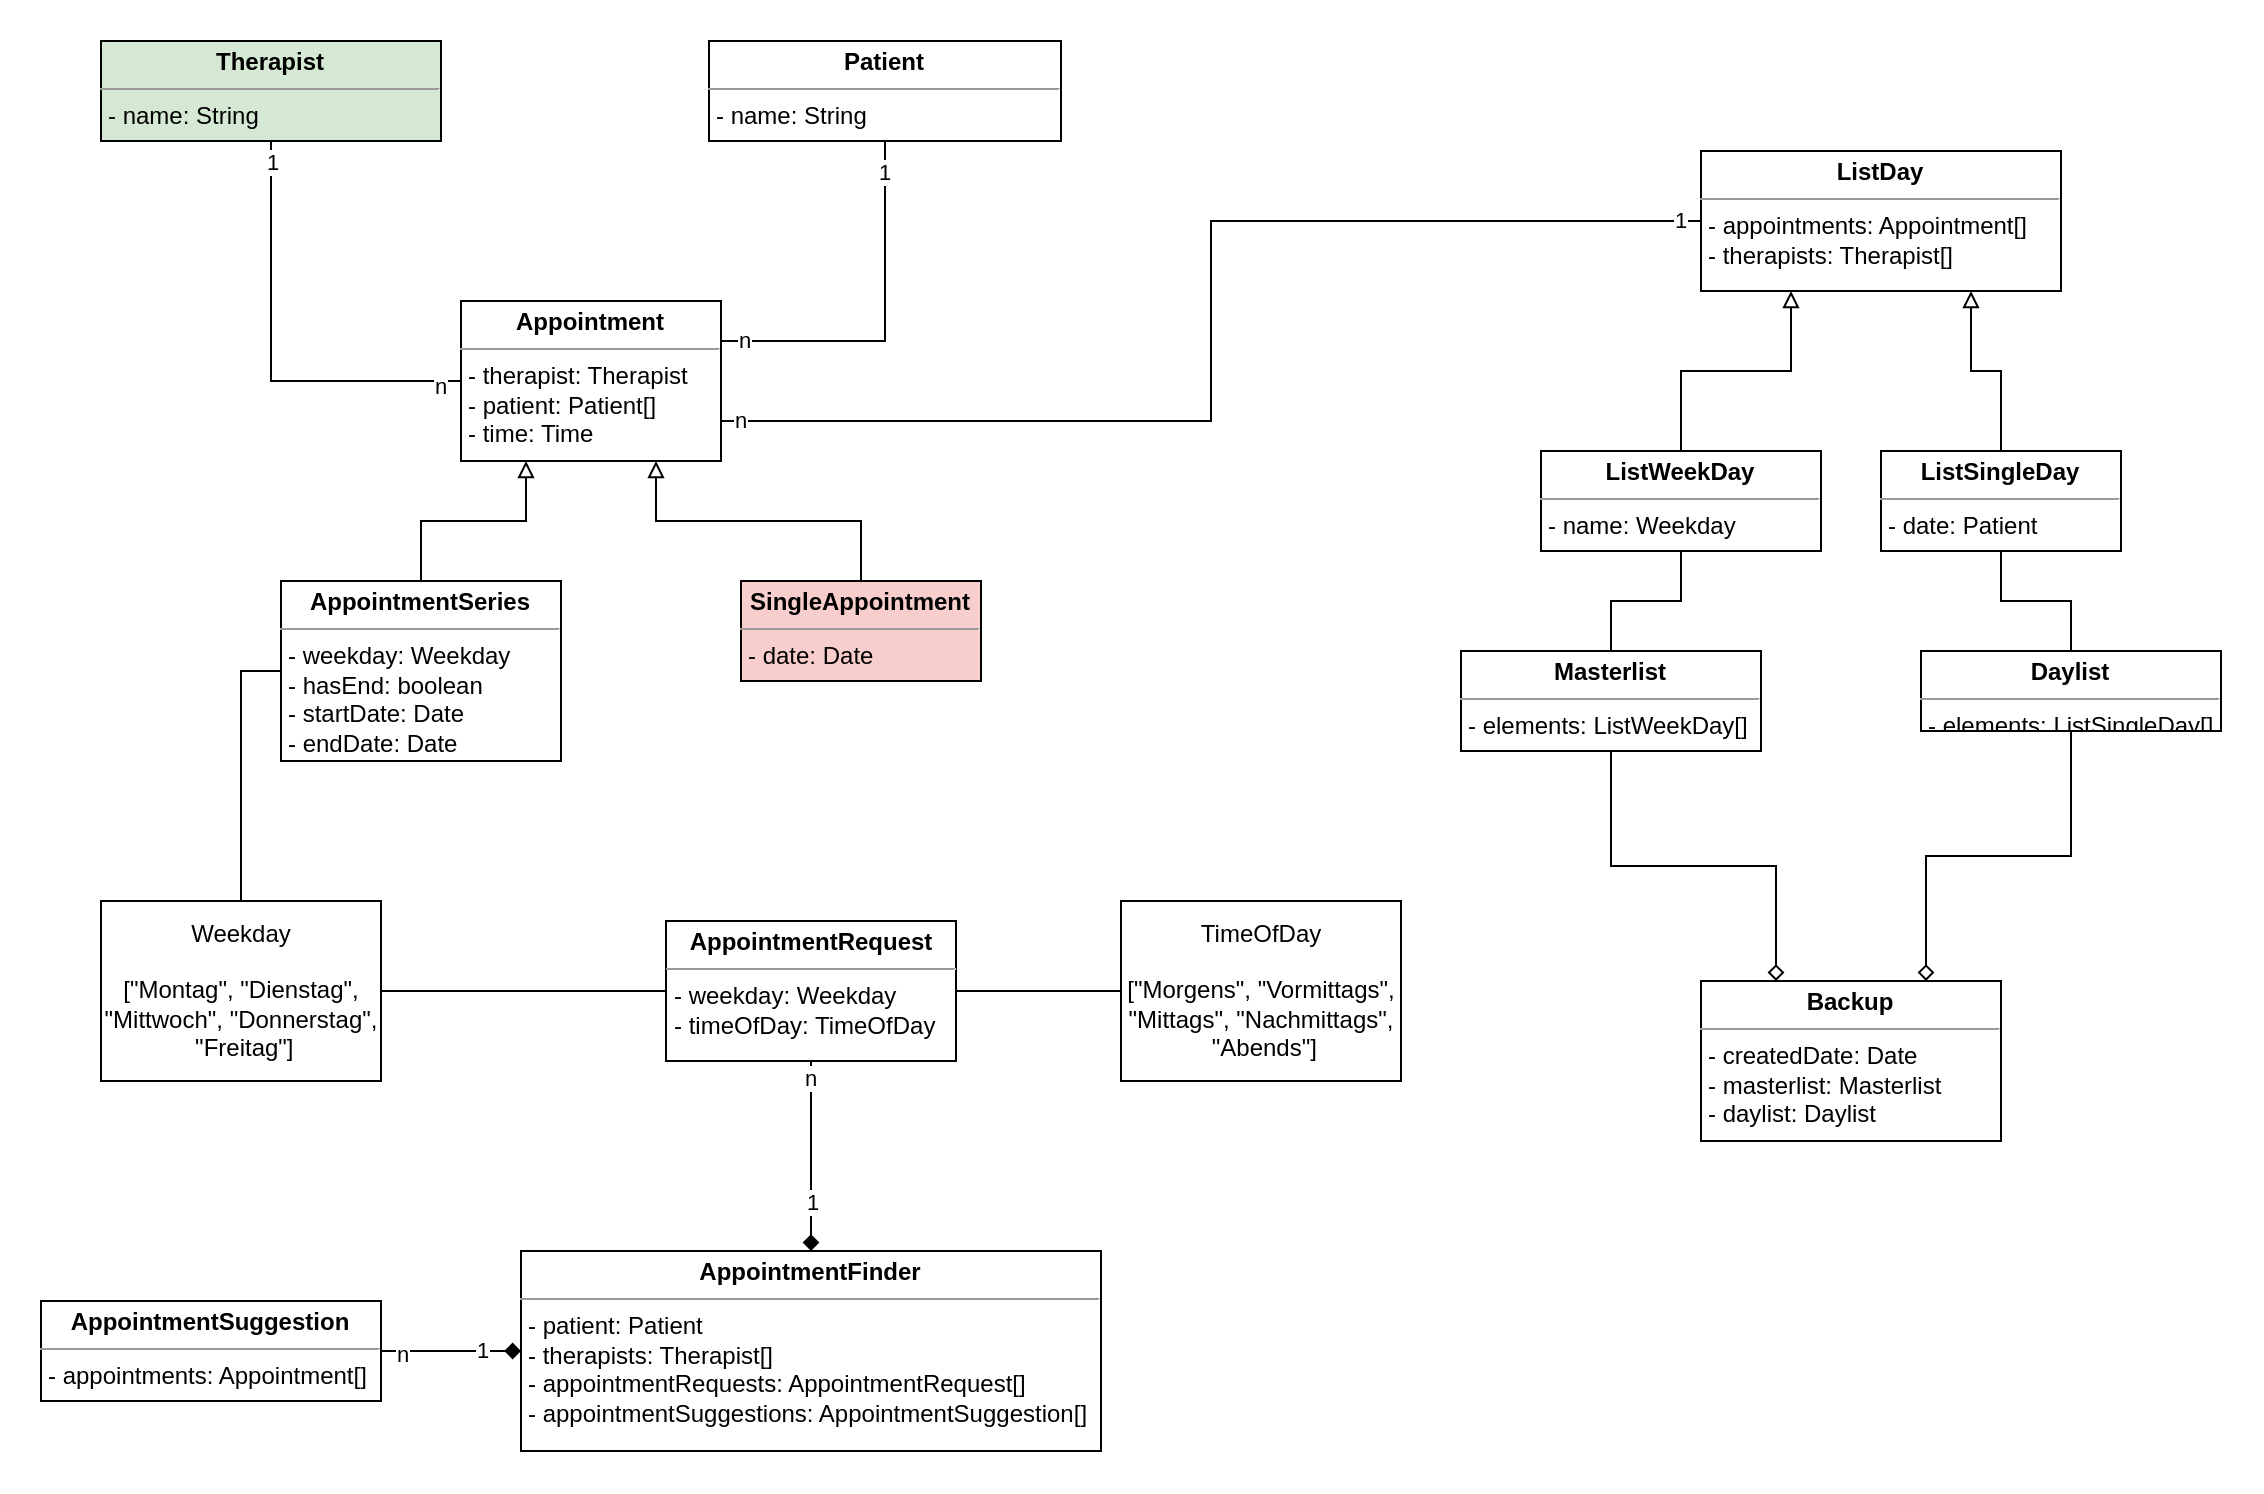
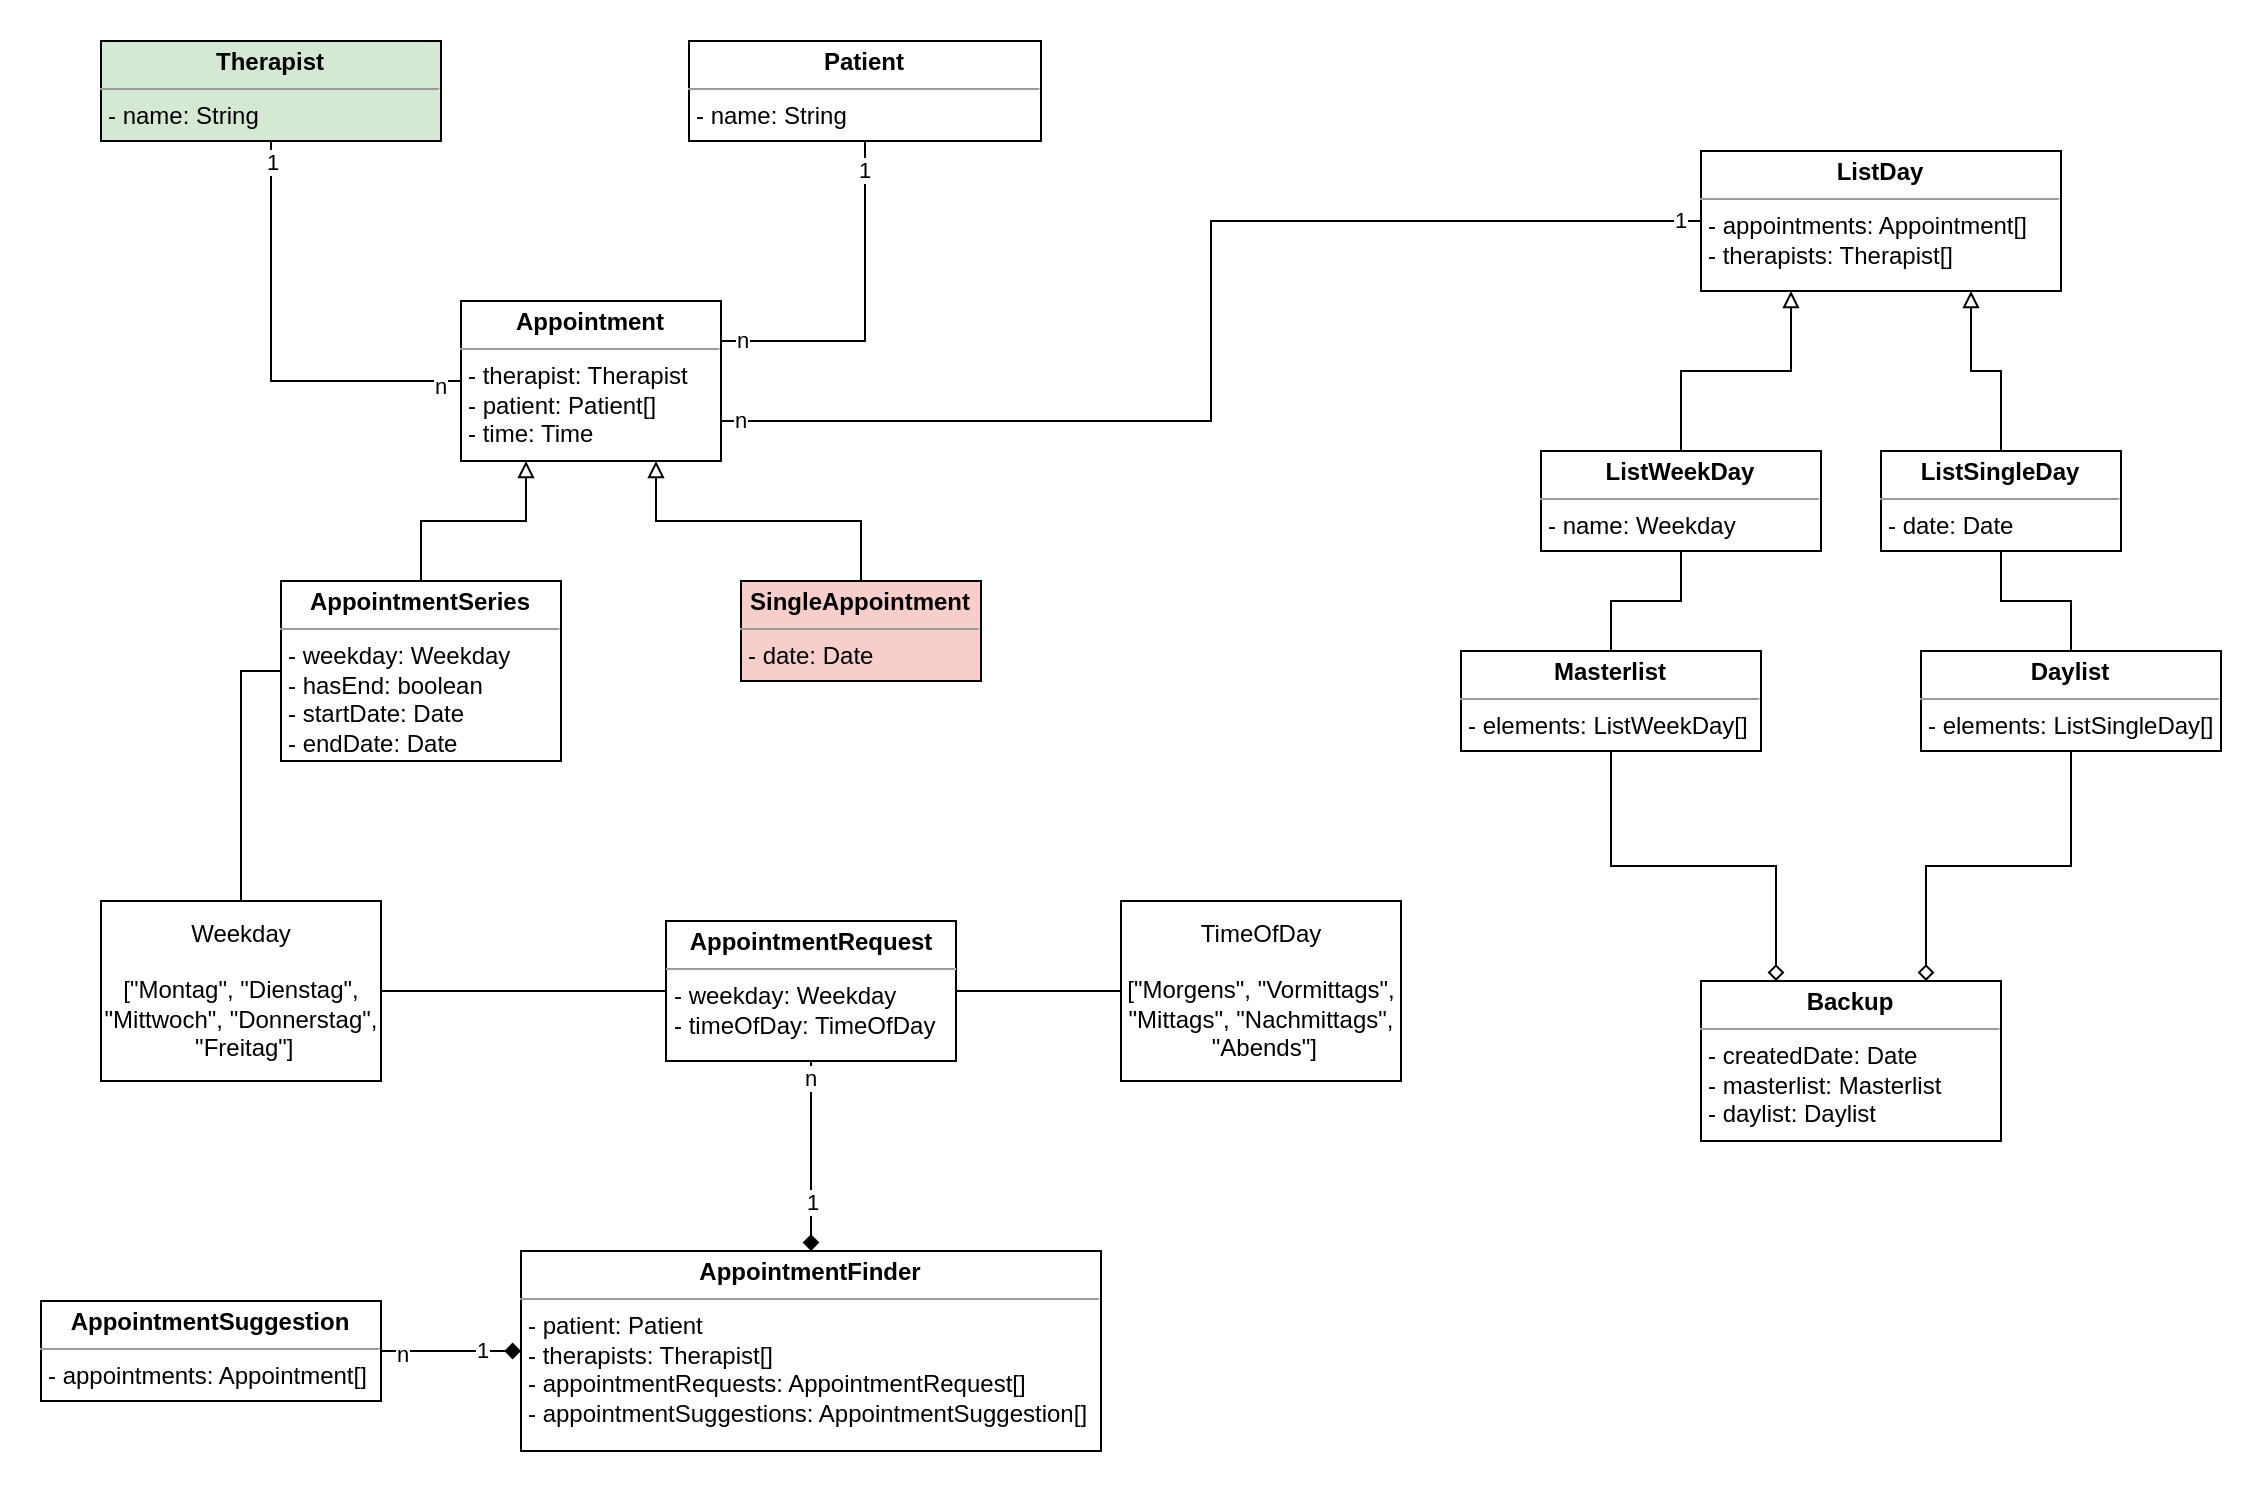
(885, 91) -> (865, 91)
(1969, 480) -> (1959, 480)
(2071, 691) -> (2071, 701)
